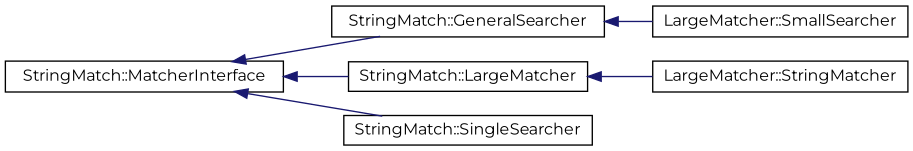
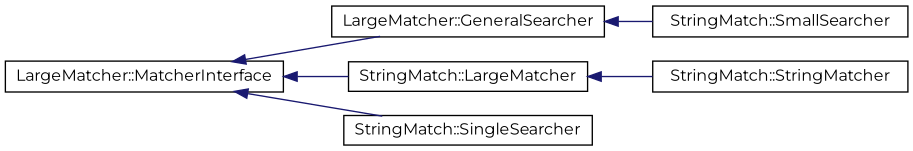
(468, 21) -> (468, 21)
(780, 21) -> (780, 21)
(144, 77) -> (144, 77)
(780, 77) -> (780, 77)
